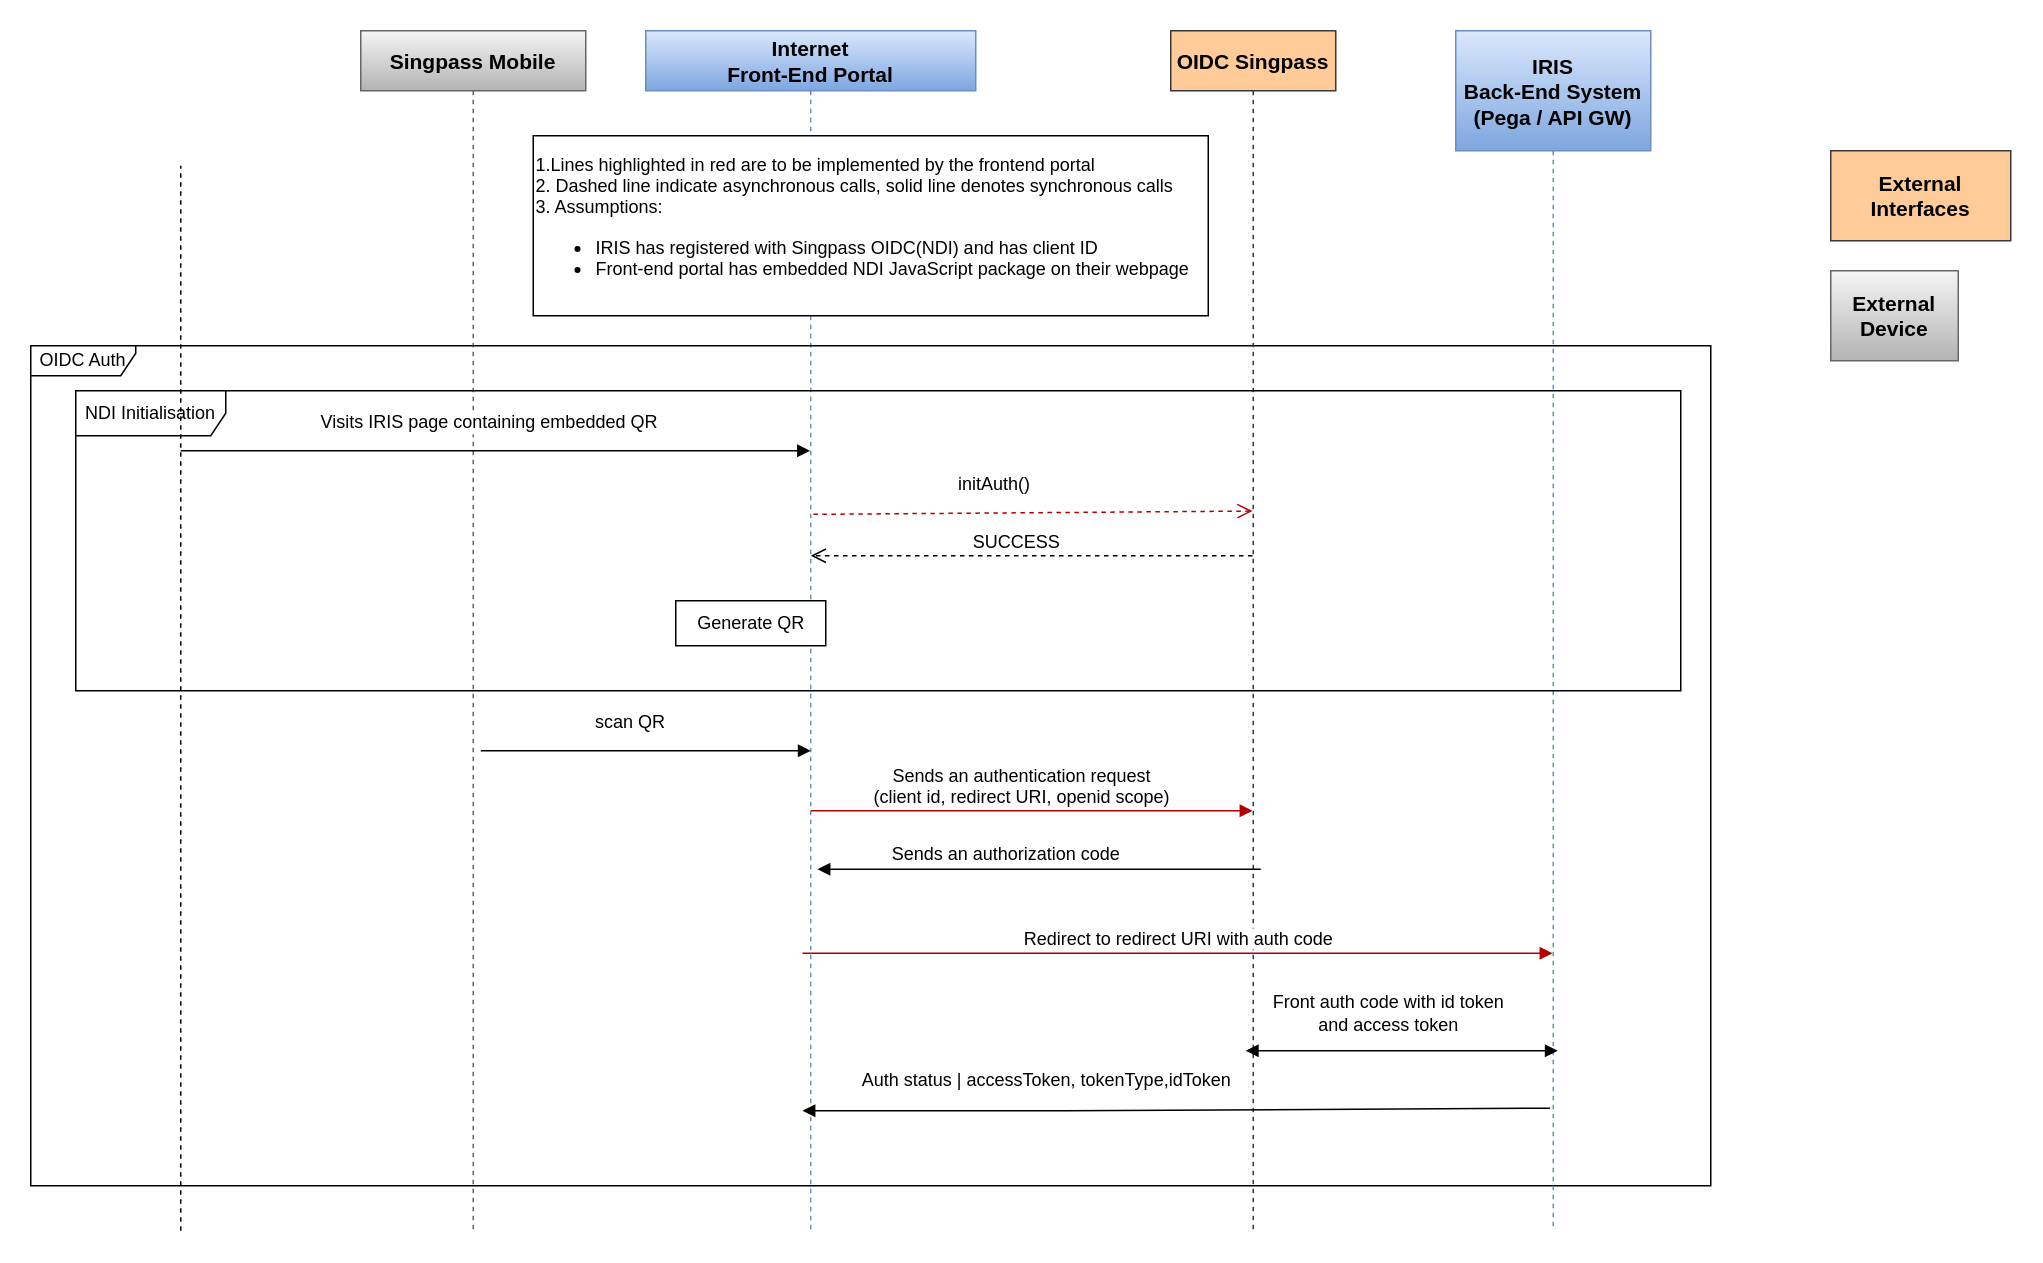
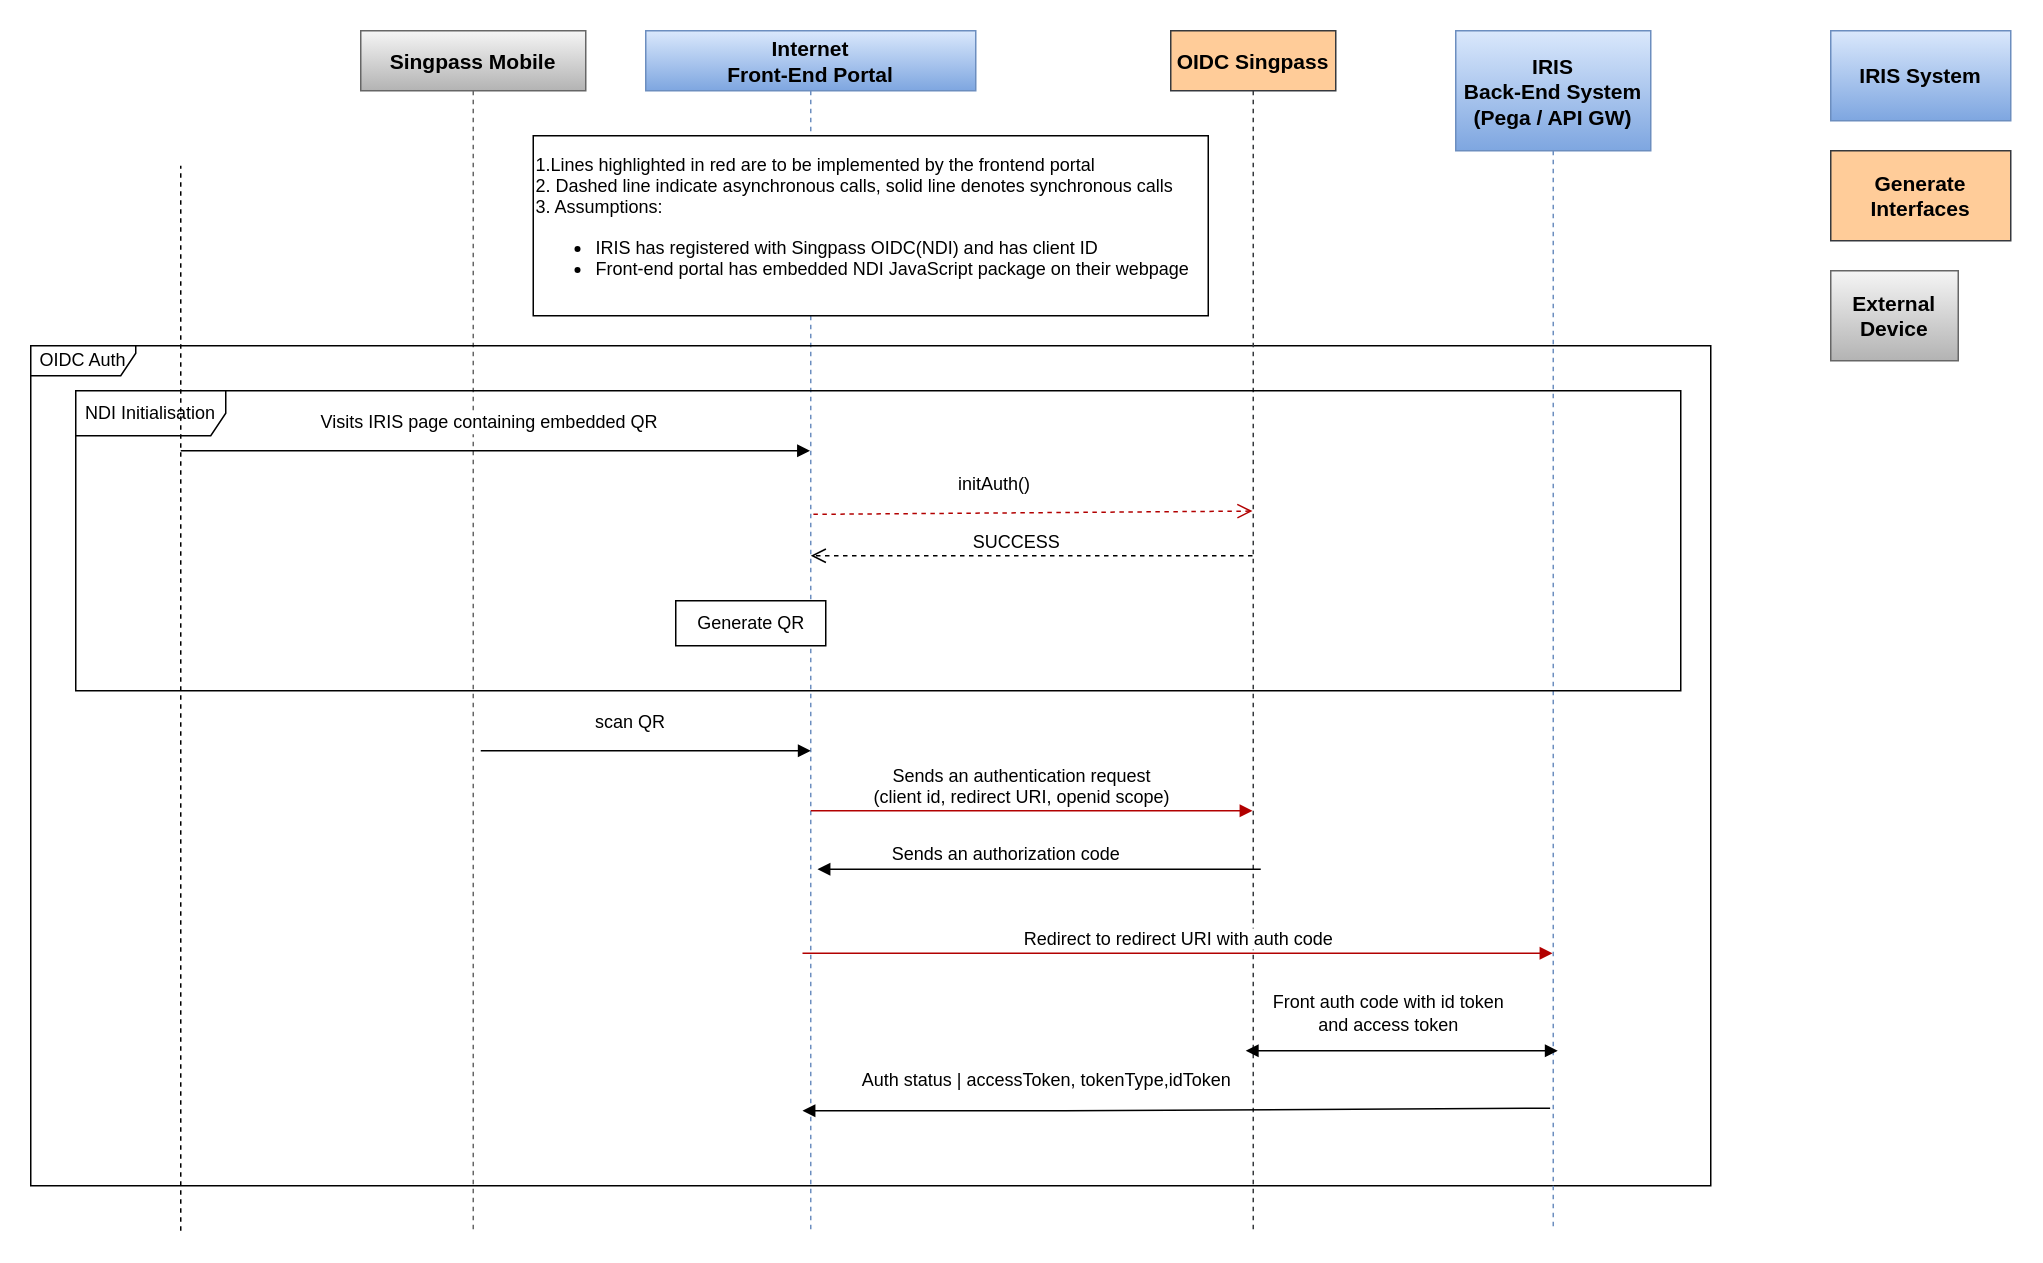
none -> (1921, 76)
(1921, 196) -> (1921, 196)
